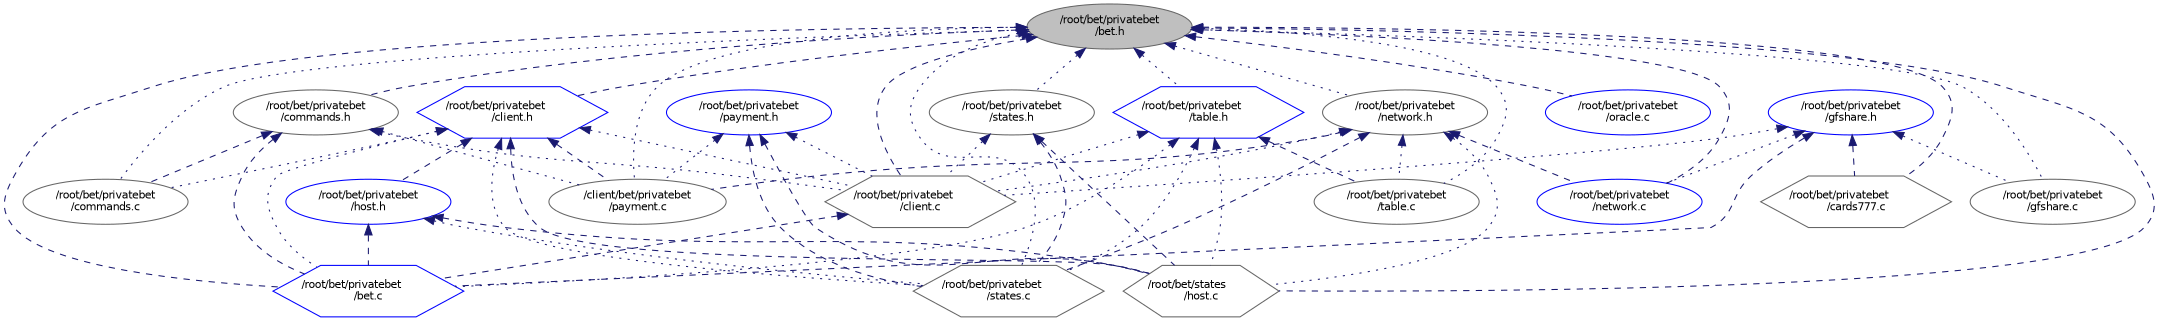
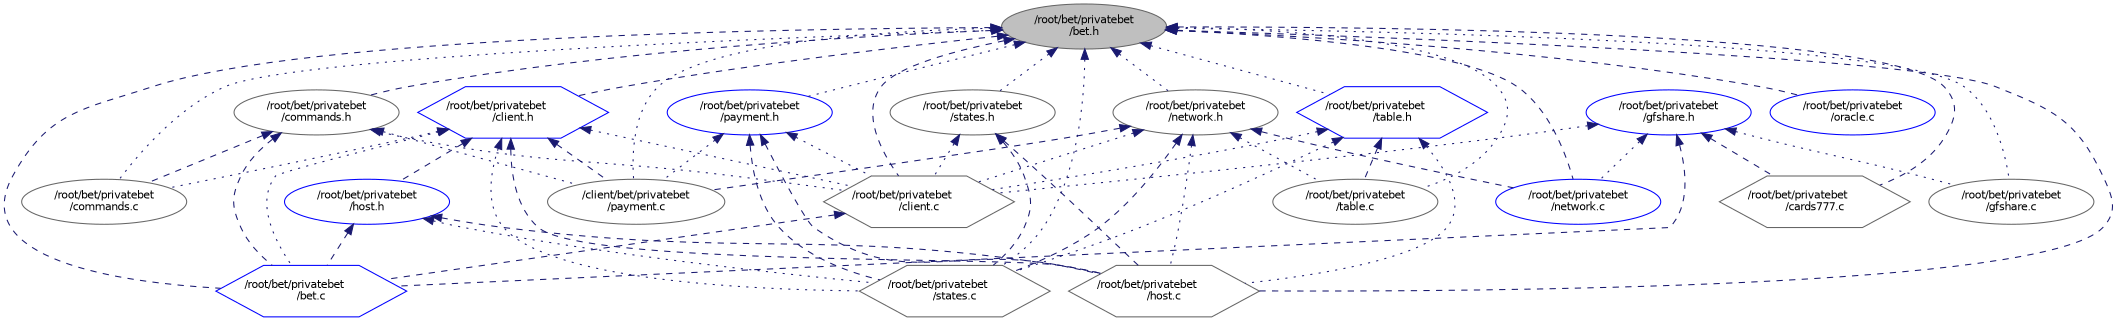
none -> (942, 63)
(899, 253) -> none
(1201, 291) -> (1164, 291)
